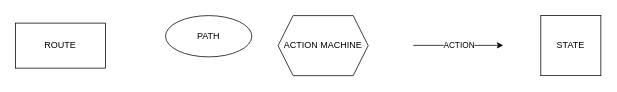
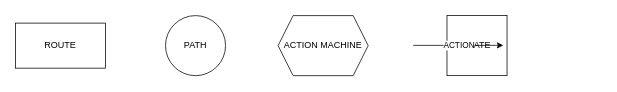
(209, 36) -> (195, 45)
(570, 45) -> (477, 45)
